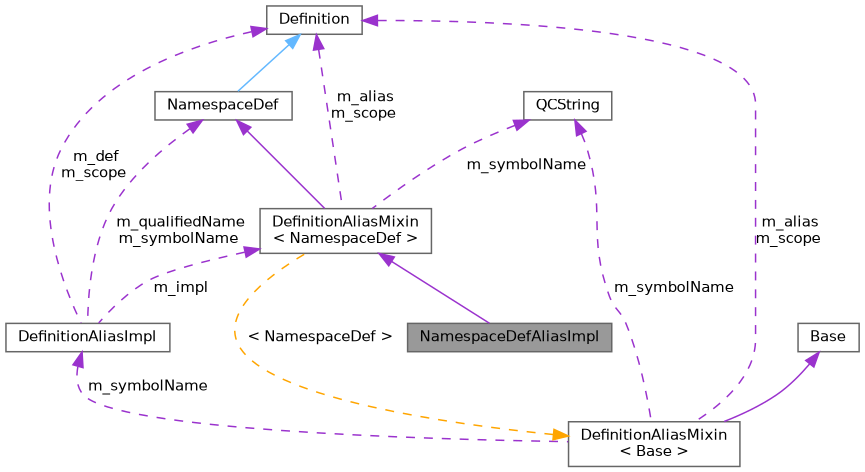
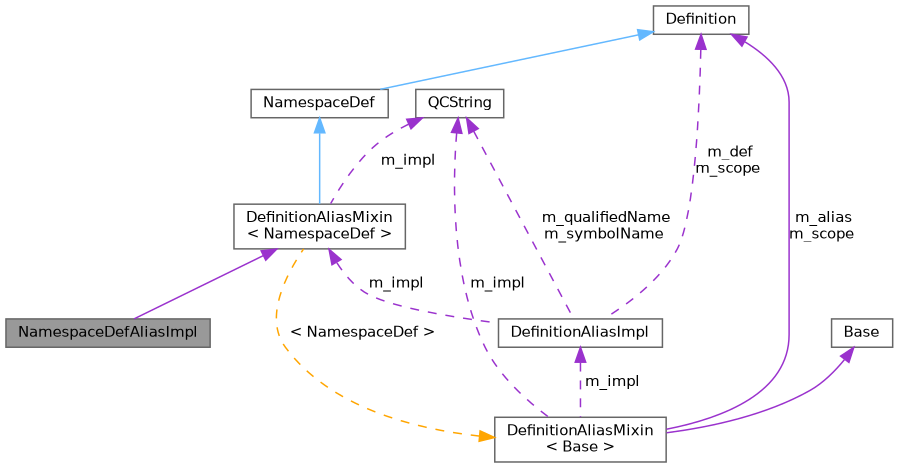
(741, 77) -> (789, 263)
(331, 129) -> none
(525, 165) -> (406, 161)
(286, 170) -> (320, 169)
(111, 211) -> (524, 225)
(672, 288) -> (496, 284)
(146, 387) -> (610, 382)
